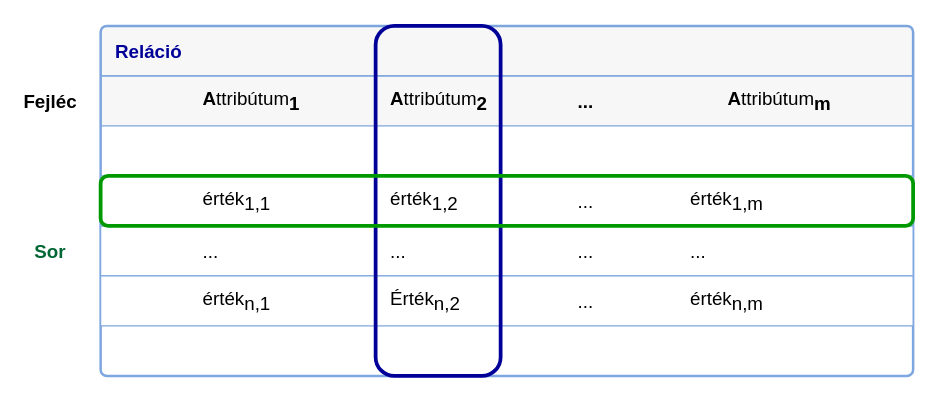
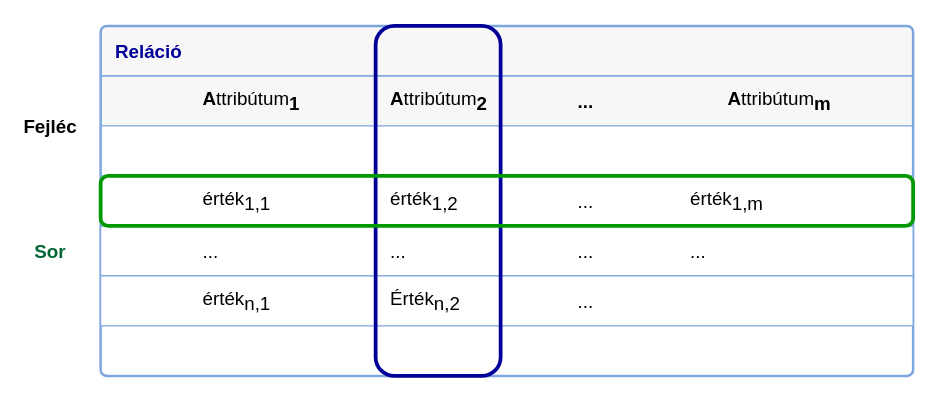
(51, 101) -> (51, 126)
(664, 301) -> none
